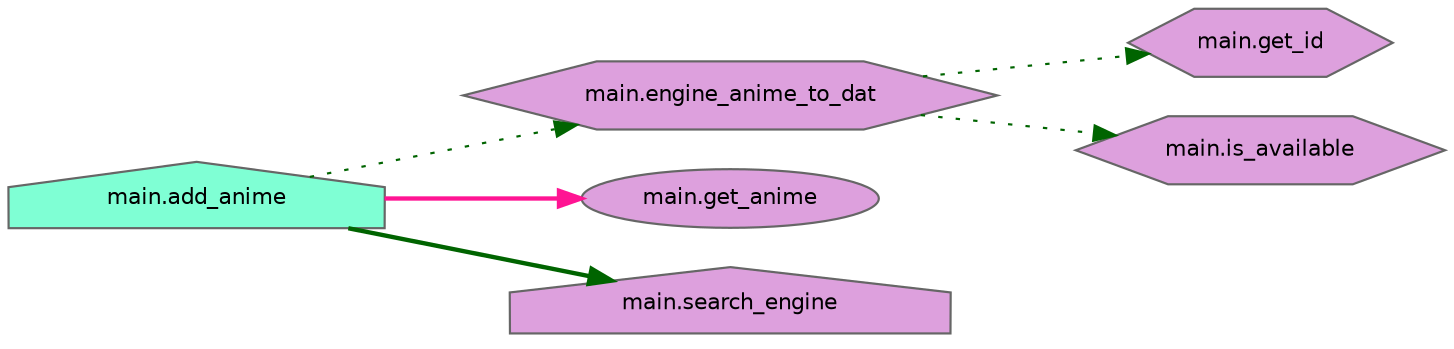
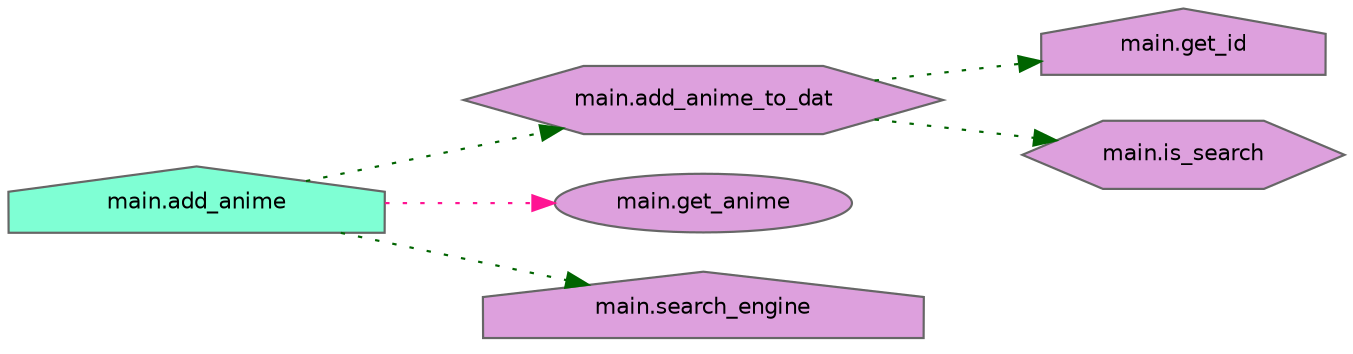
(1260, 43) -> (1183, 45)
(730, 95) -> (703, 100)
(1260, 150) -> (1183, 155)
(472, 199) -> (459, 203)
(469, 252) -> (453, 256)
